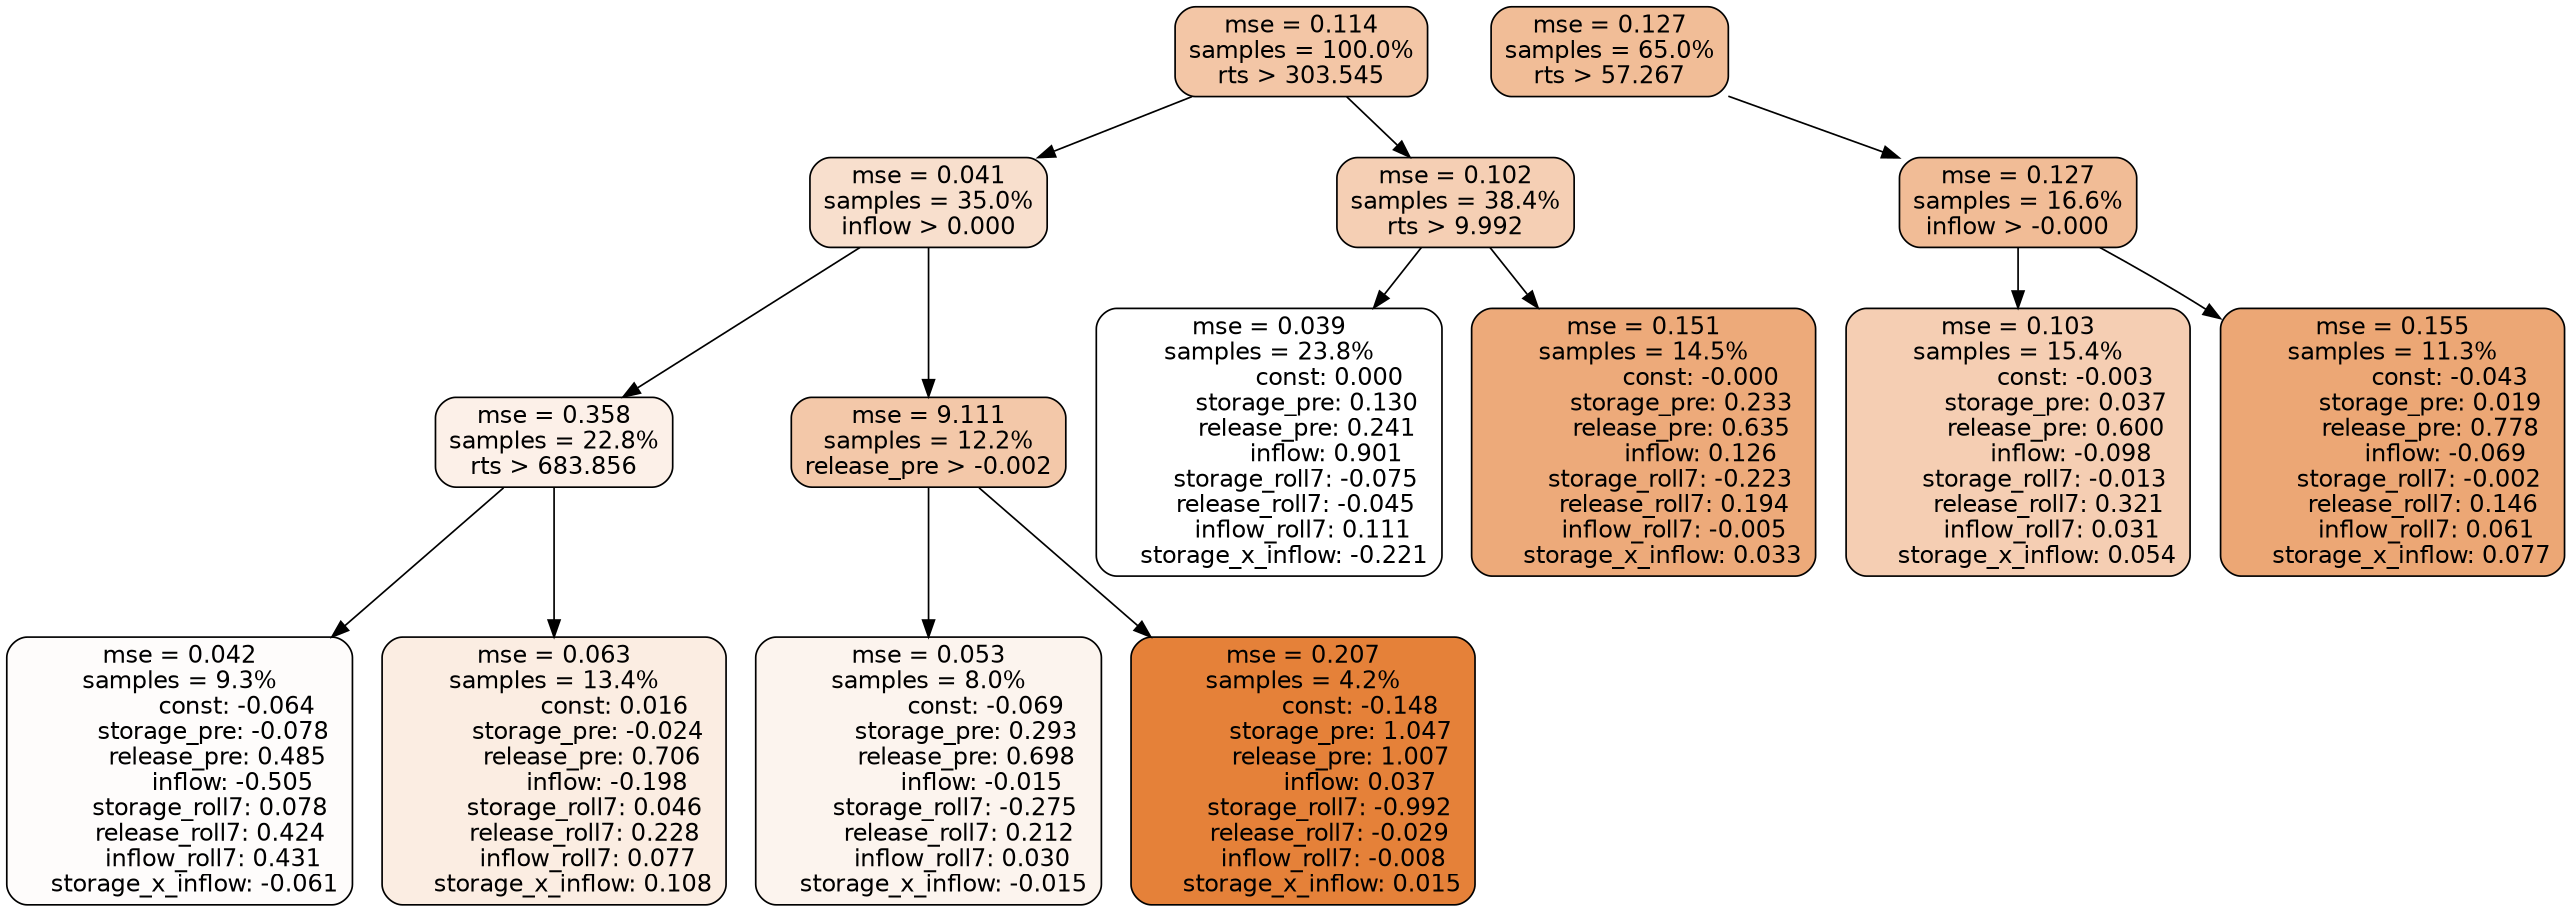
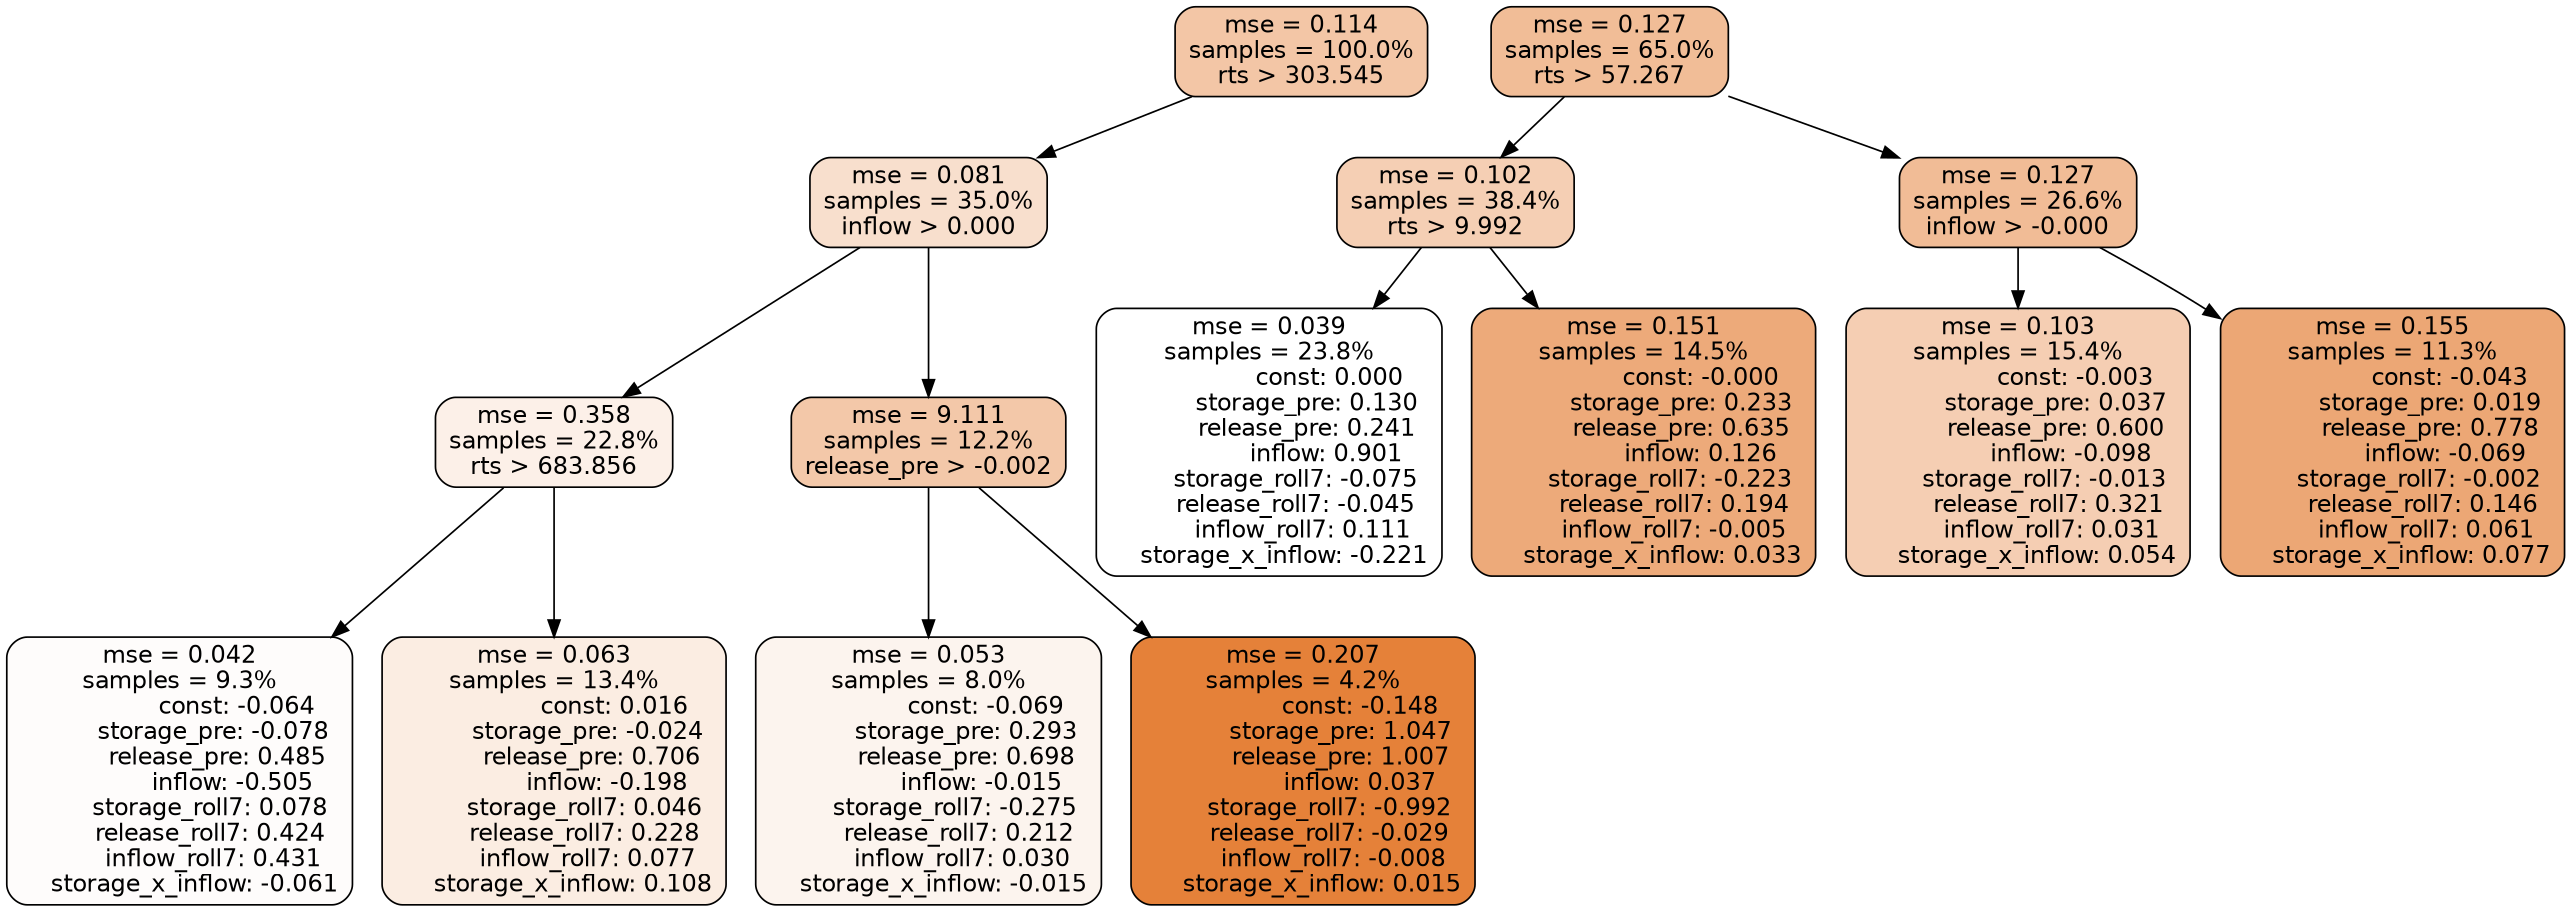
(1372, 121) -> (1539, 121)
(929, 202) -> (929, 202)
(2018, 202) -> (2018, 202)
